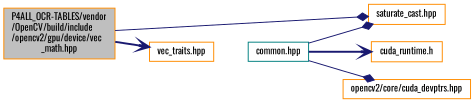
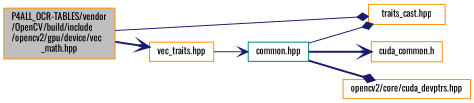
(407, 14) -> (407, 14)
none -> (226, 52)
(407, 52) -> (407, 52)
(336, 69) -> (336, 69)
